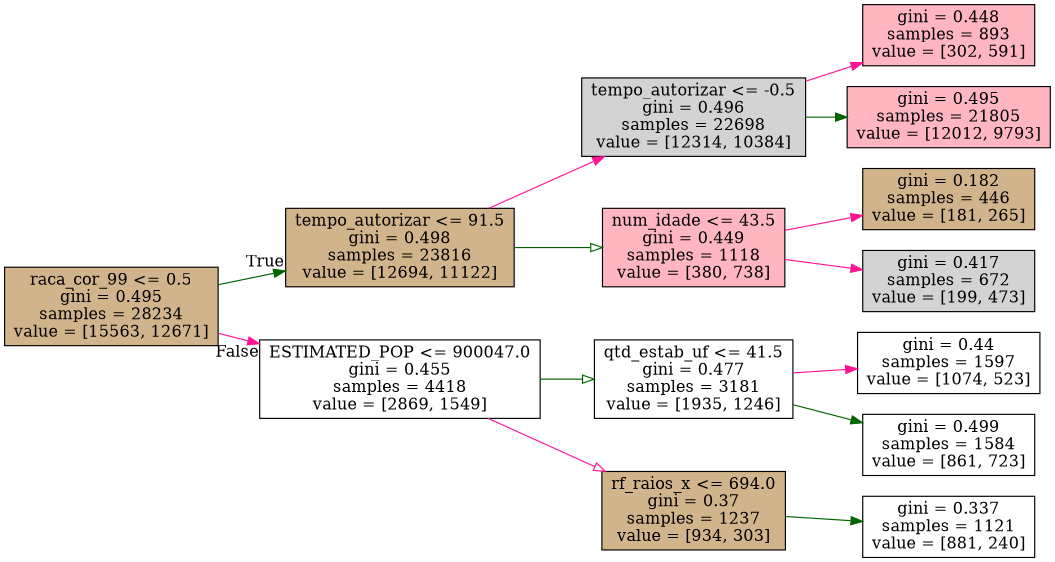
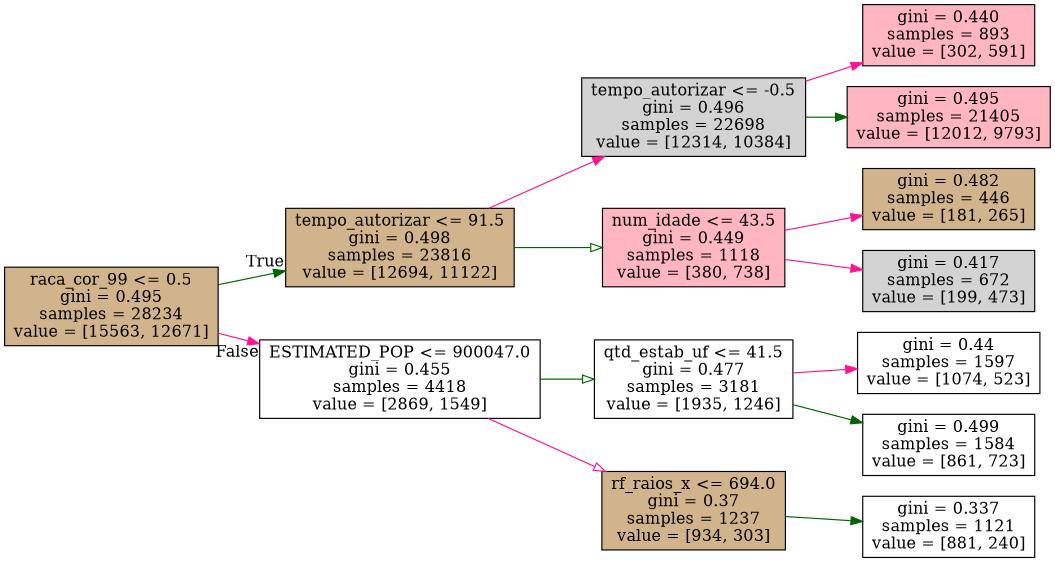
(949, 35) -> (949, 35)
(949, 117) -> (949, 117)
(949, 199) -> (949, 199)
